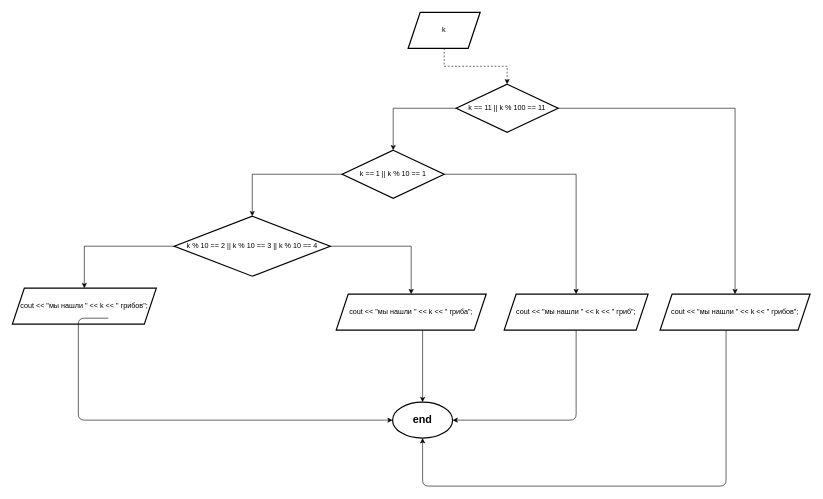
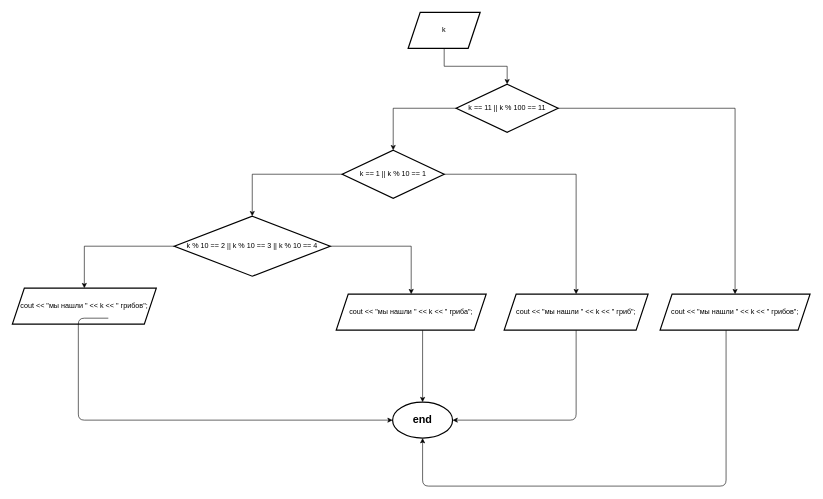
(473, 66) -> (473, 66)
